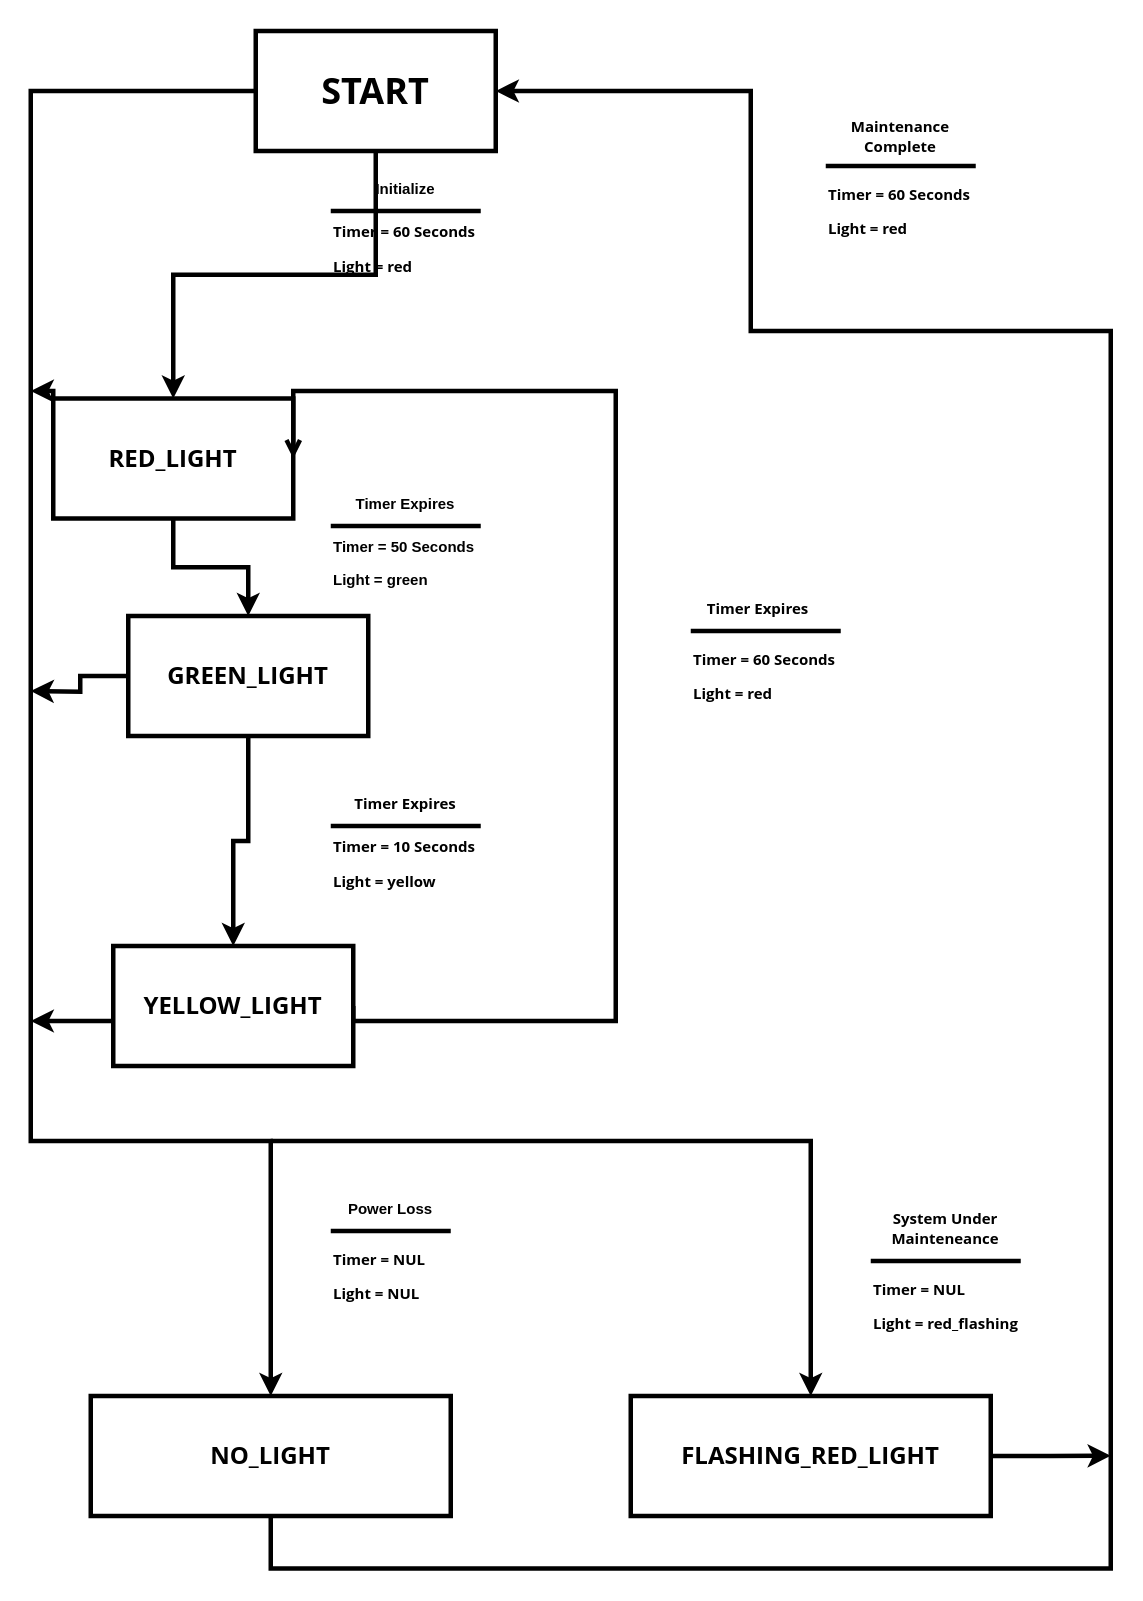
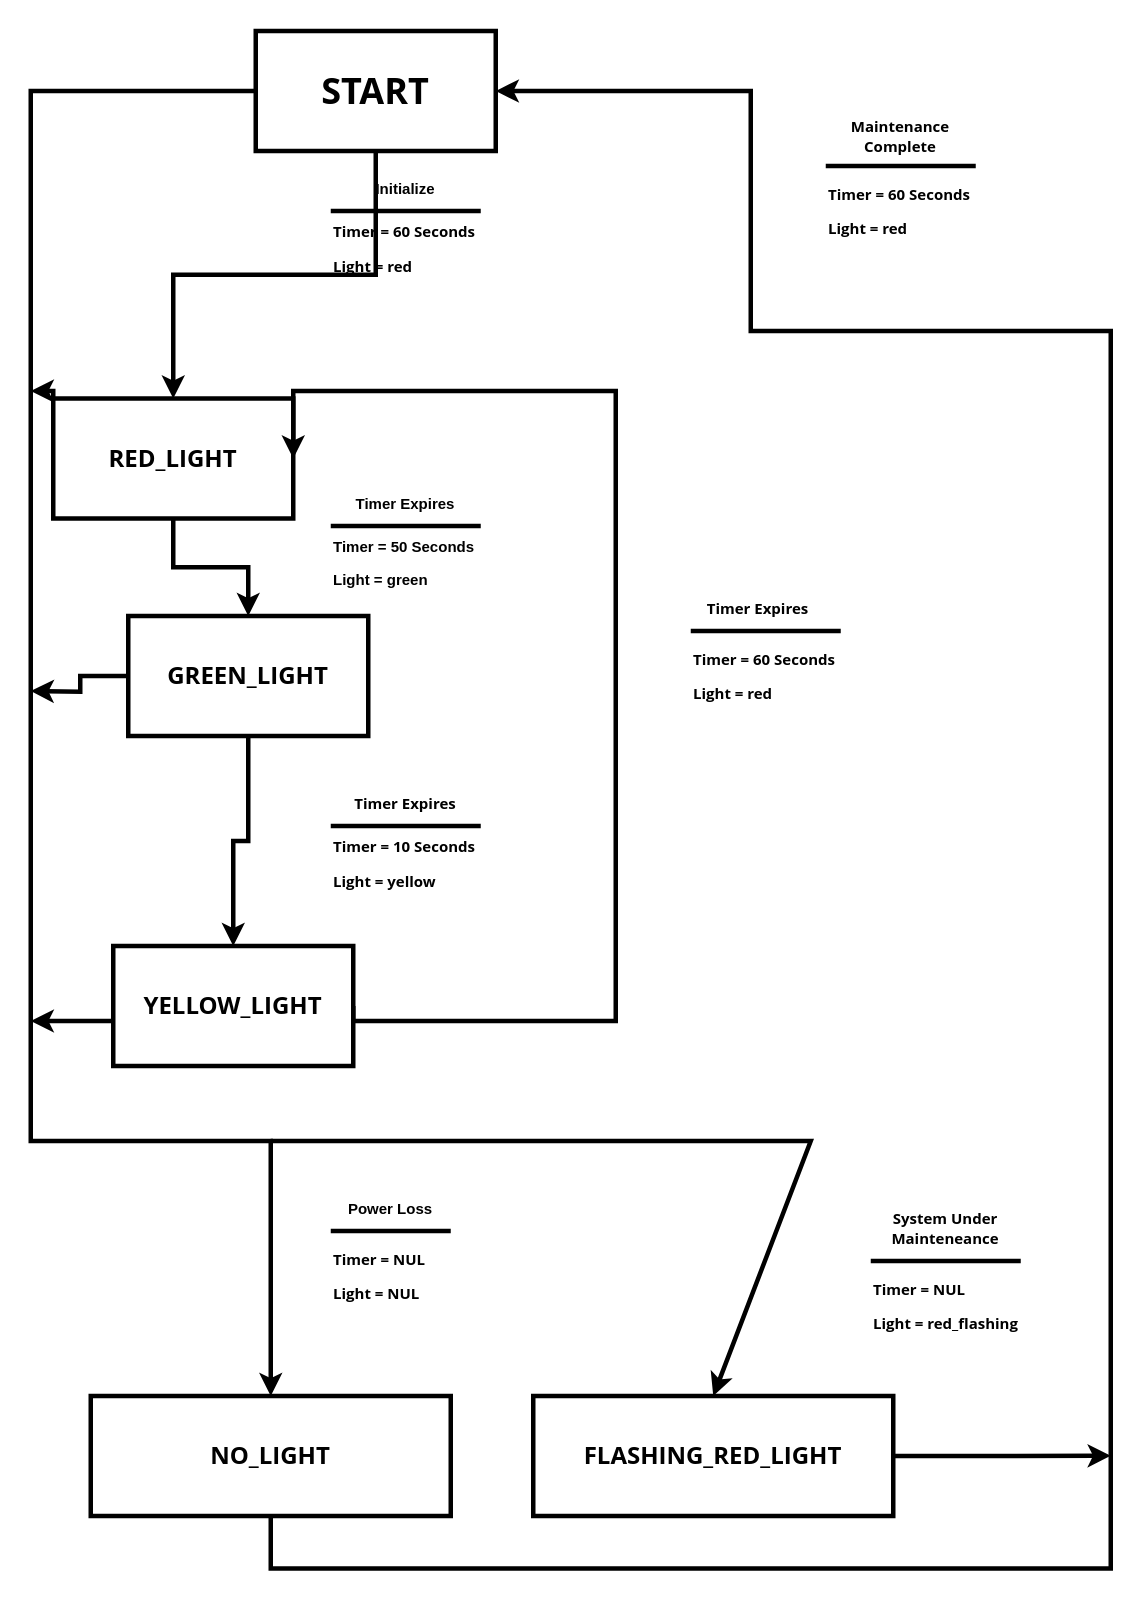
(293, 441) -> (293, 440)
(811, 1456) -> (713, 1456)
